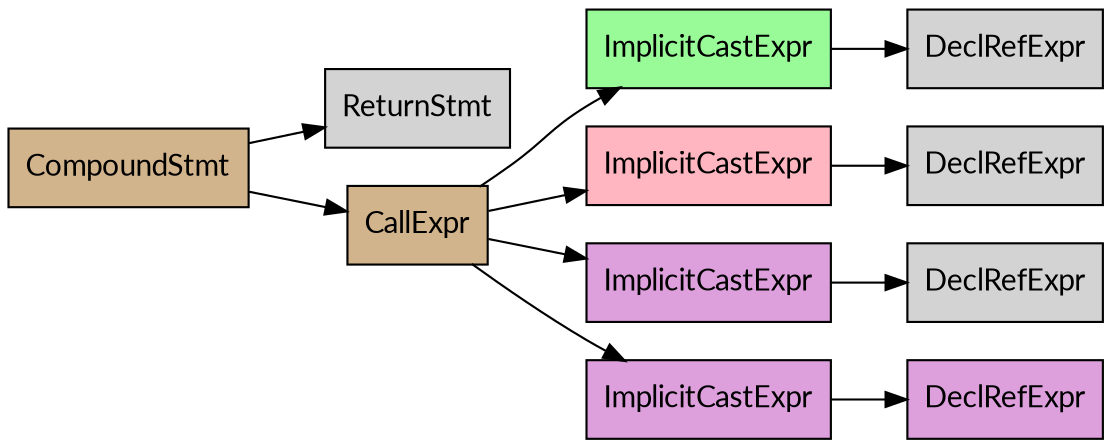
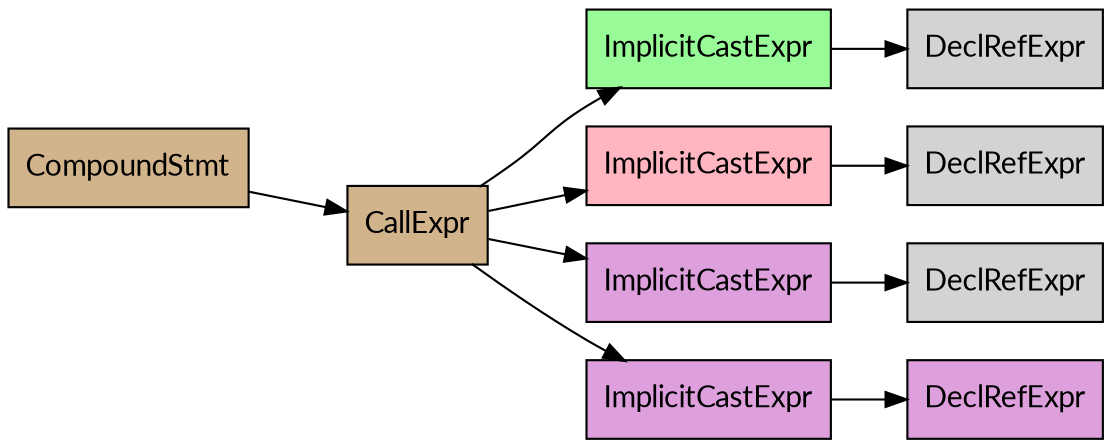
(418, 108) -> none
